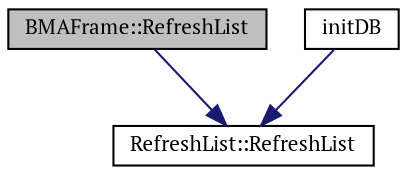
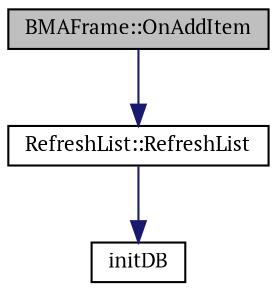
(137, 29) -> (138, 29)
(305, 80) -> (138, 194)
